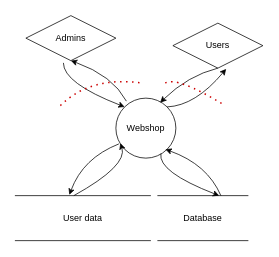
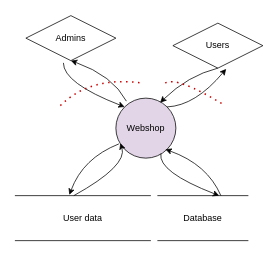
(146, 128) -> (146, 128)
